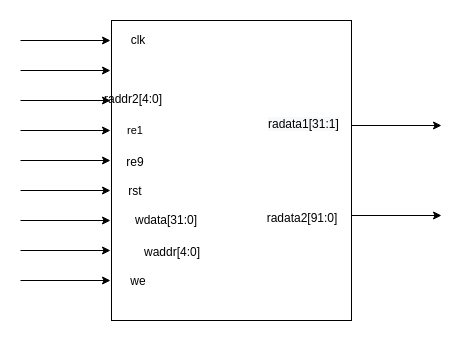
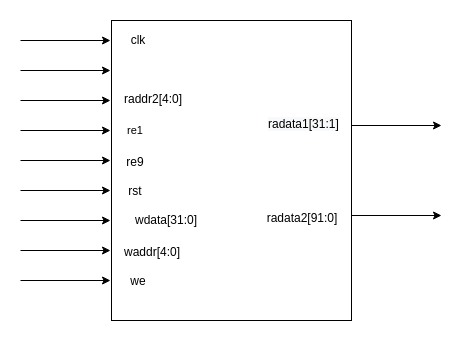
(134, 100) -> (154, 100)
(173, 253) -> (153, 253)
